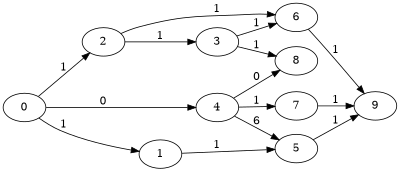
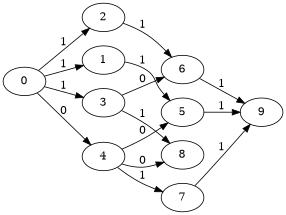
(257, 23) -> (143, 79)
(156, 42) -> (60, 91)
(257, 121) -> (143, 131)
